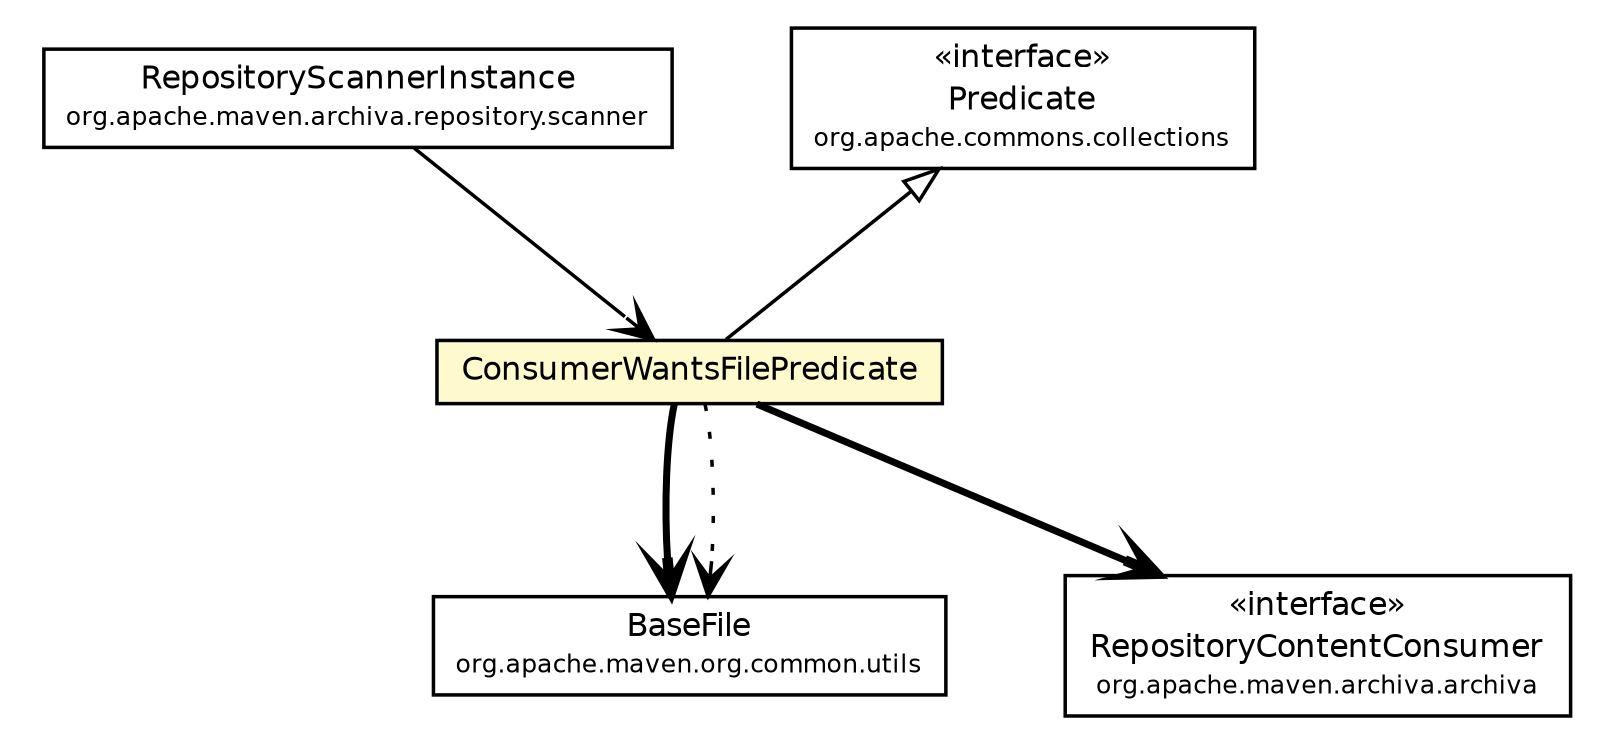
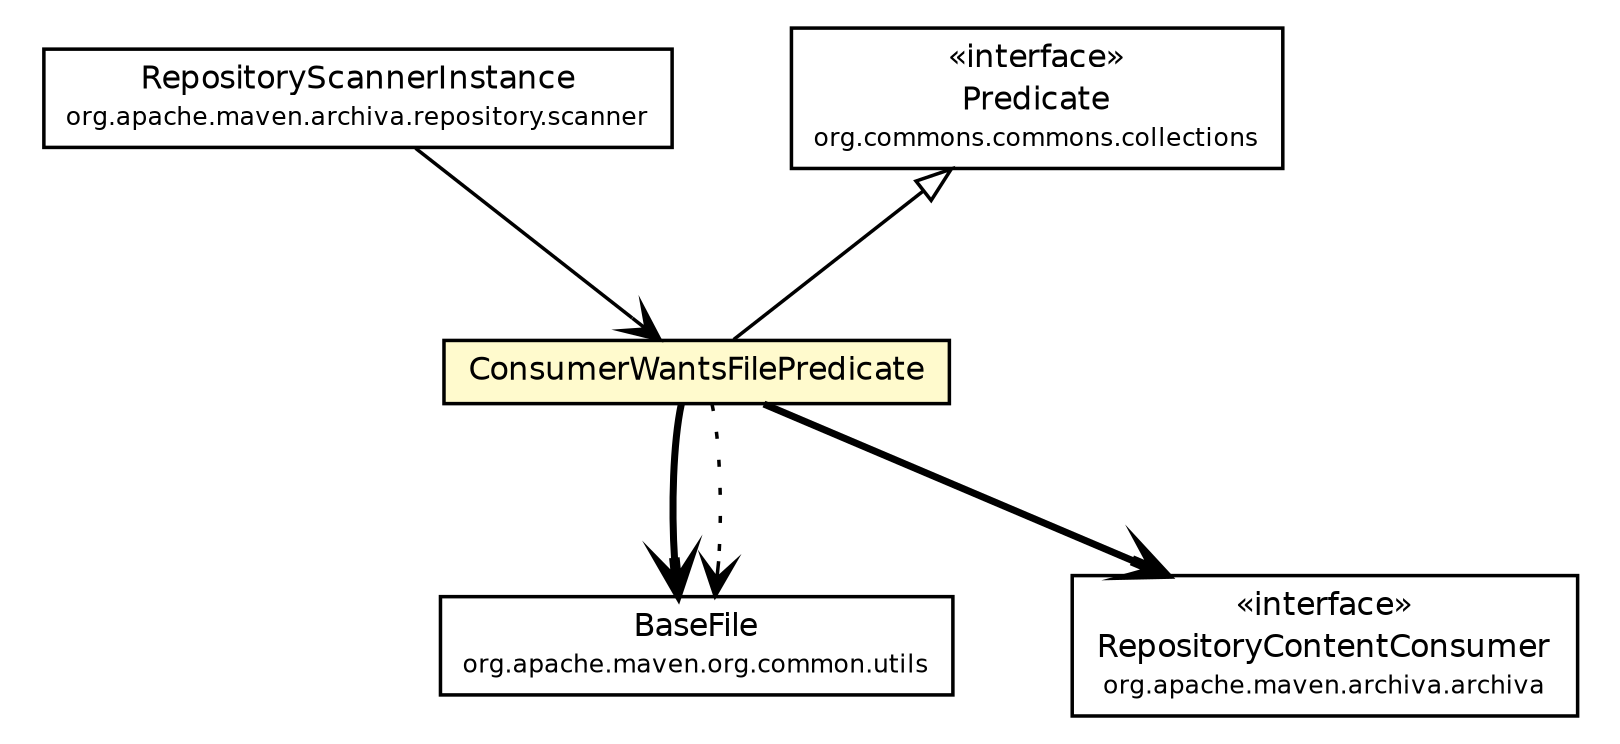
(1023, 139) -> (1037, 139)
